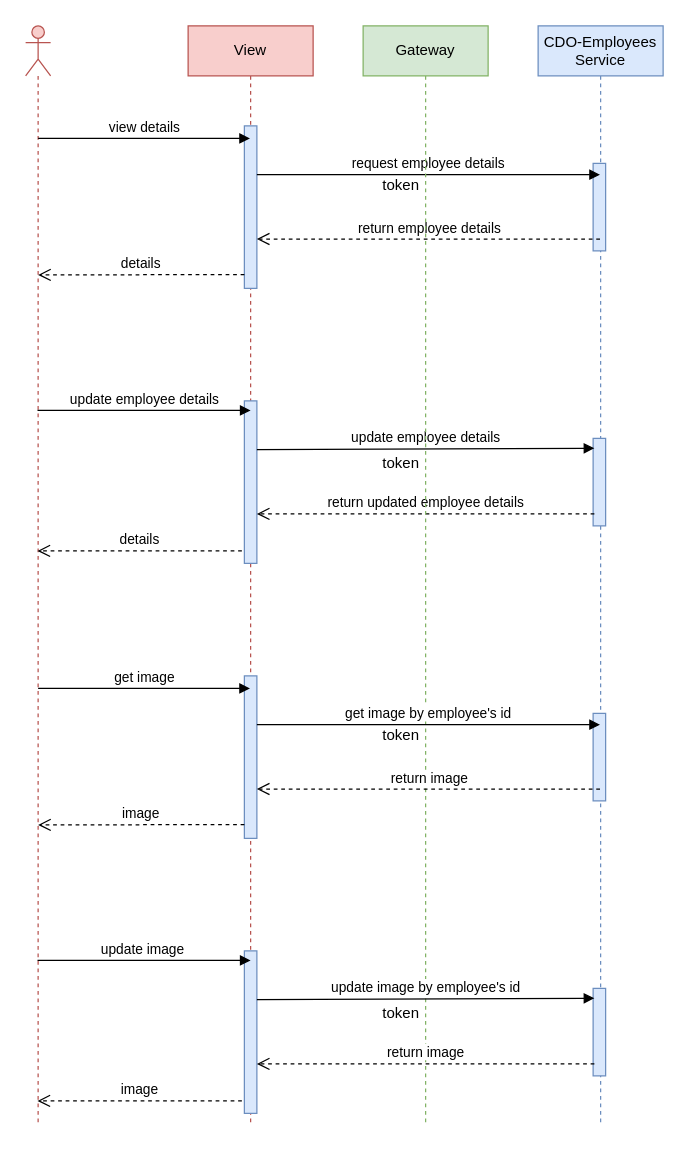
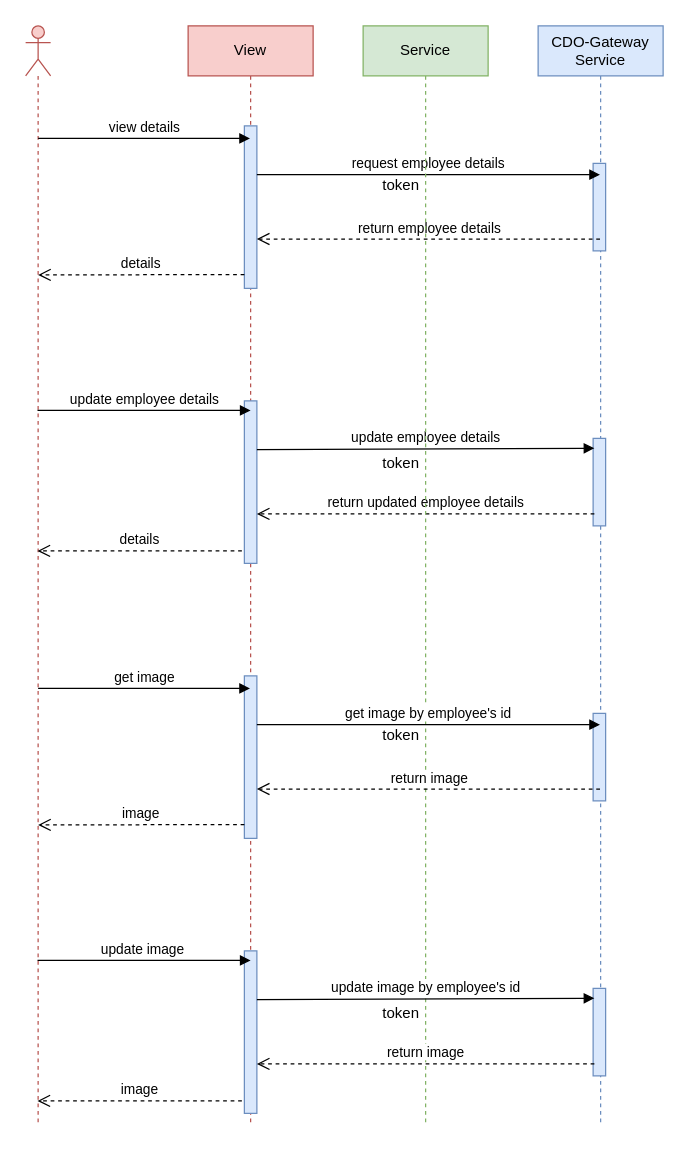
(426, 51) -> (426, 51)
(601, 51) -> (601, 51)
